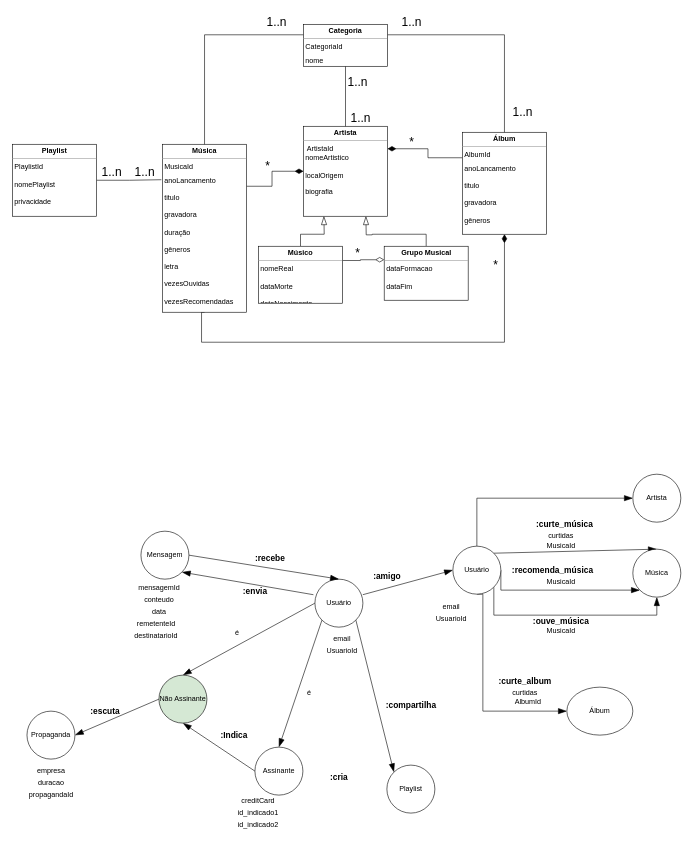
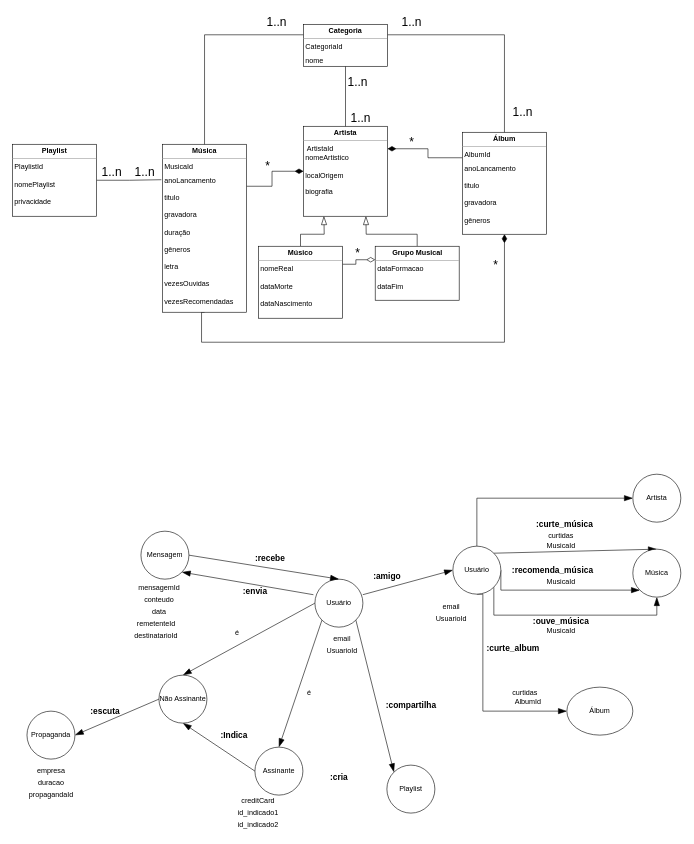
(426, 273) -> (417, 273)
(300, 275) -> (300, 282)
(525, 681) -> (513, 648)
(183, 699) -> (183, 699)
